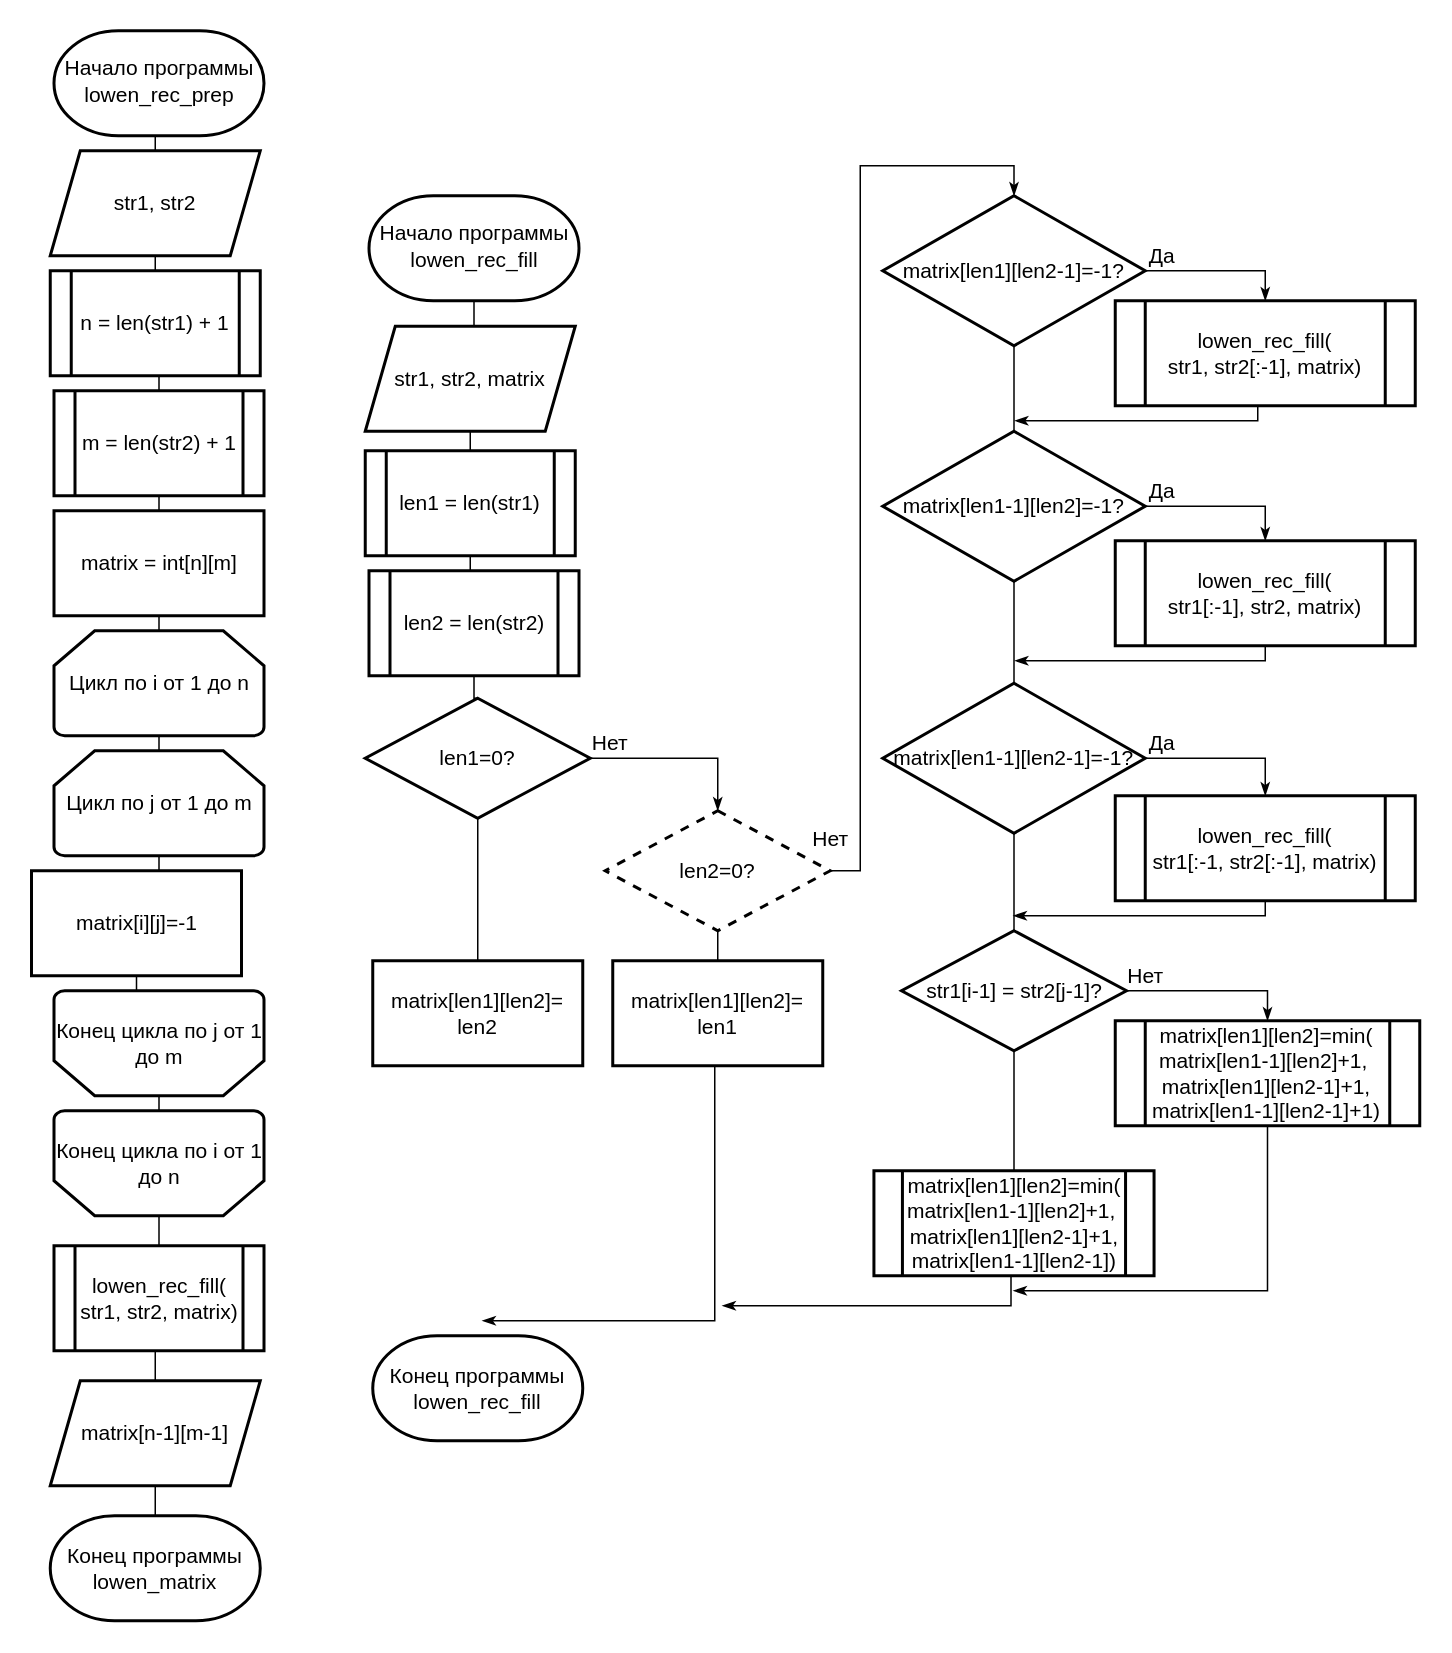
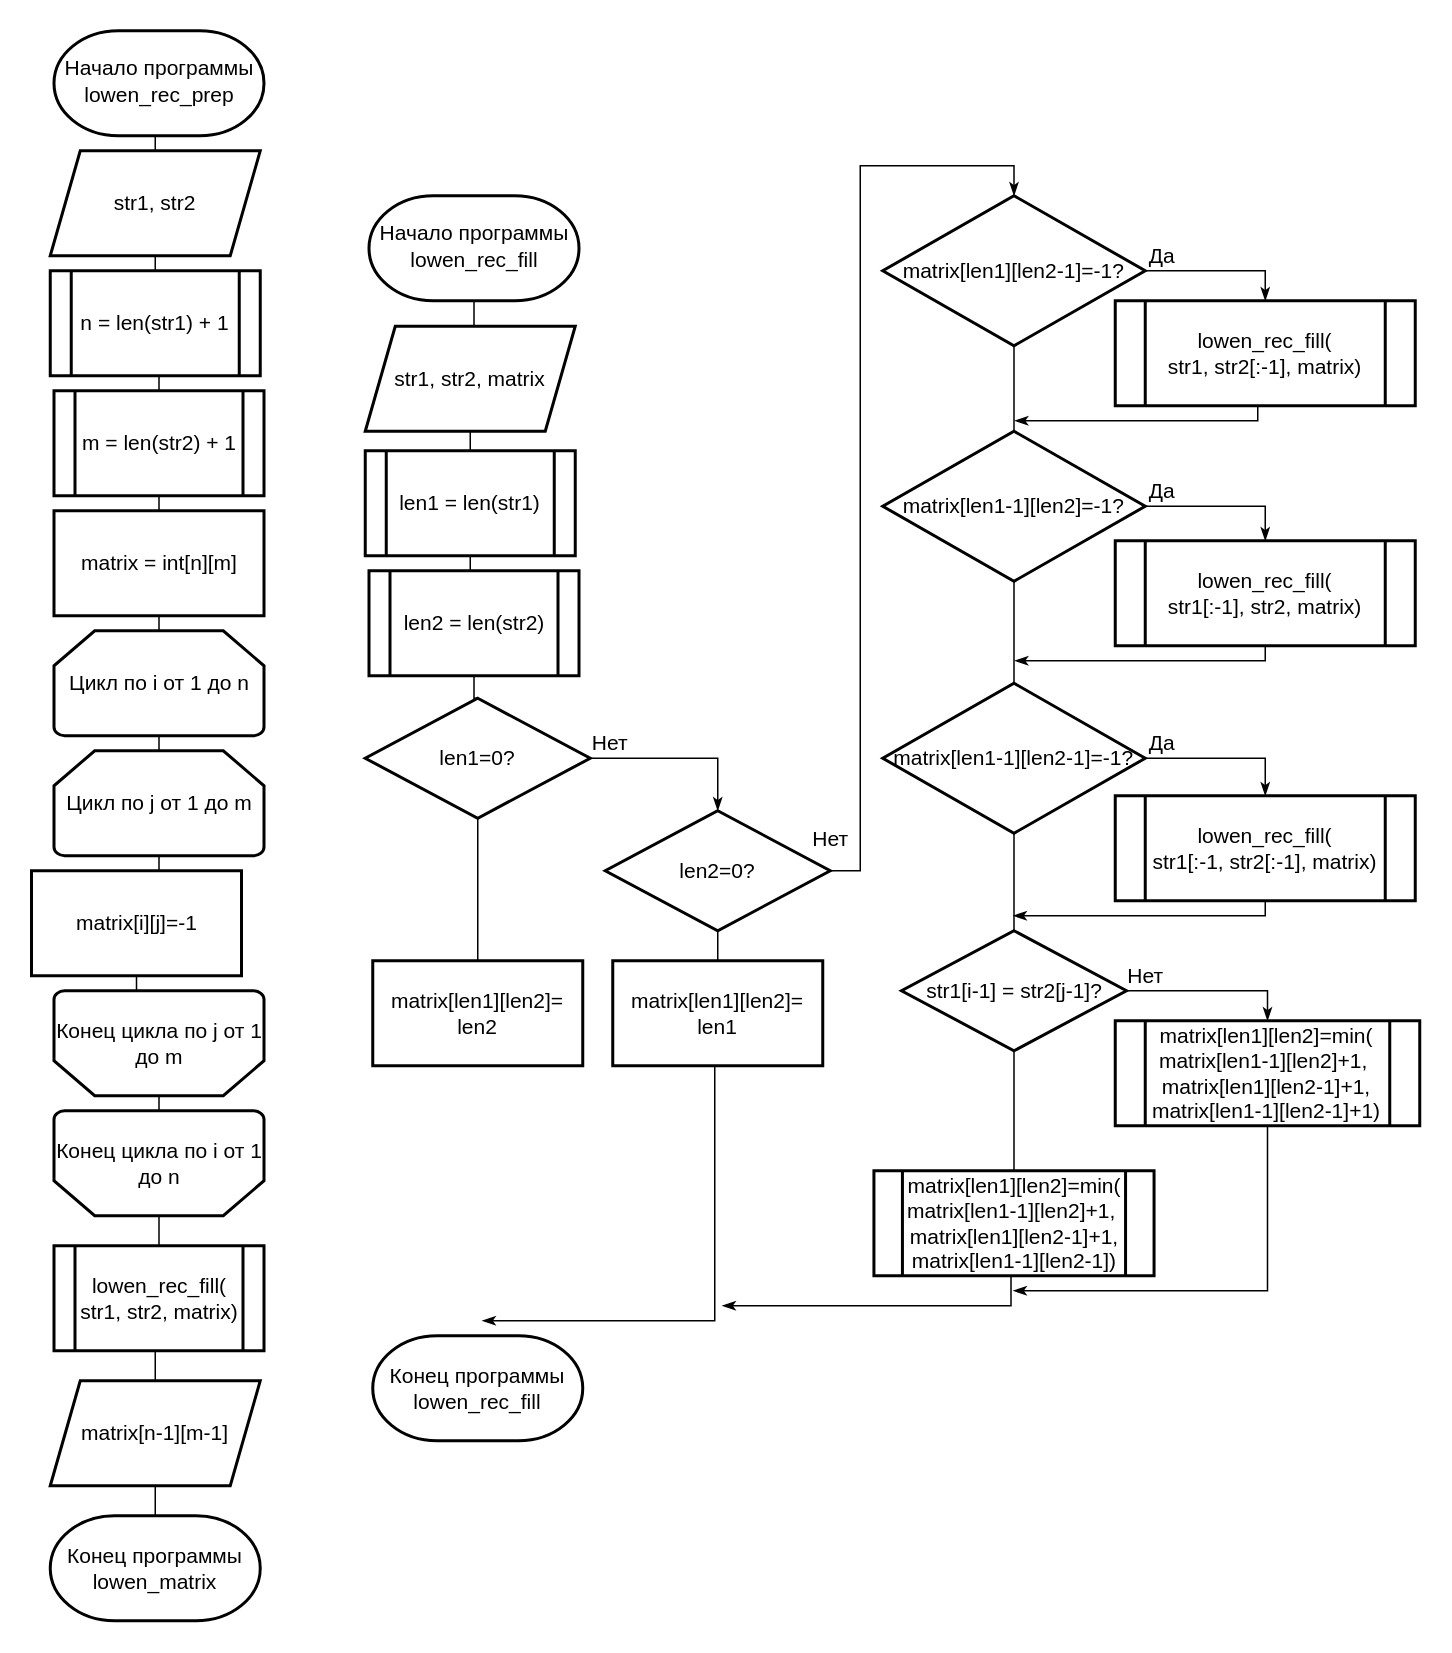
(718, 871) -> (718, 871)
